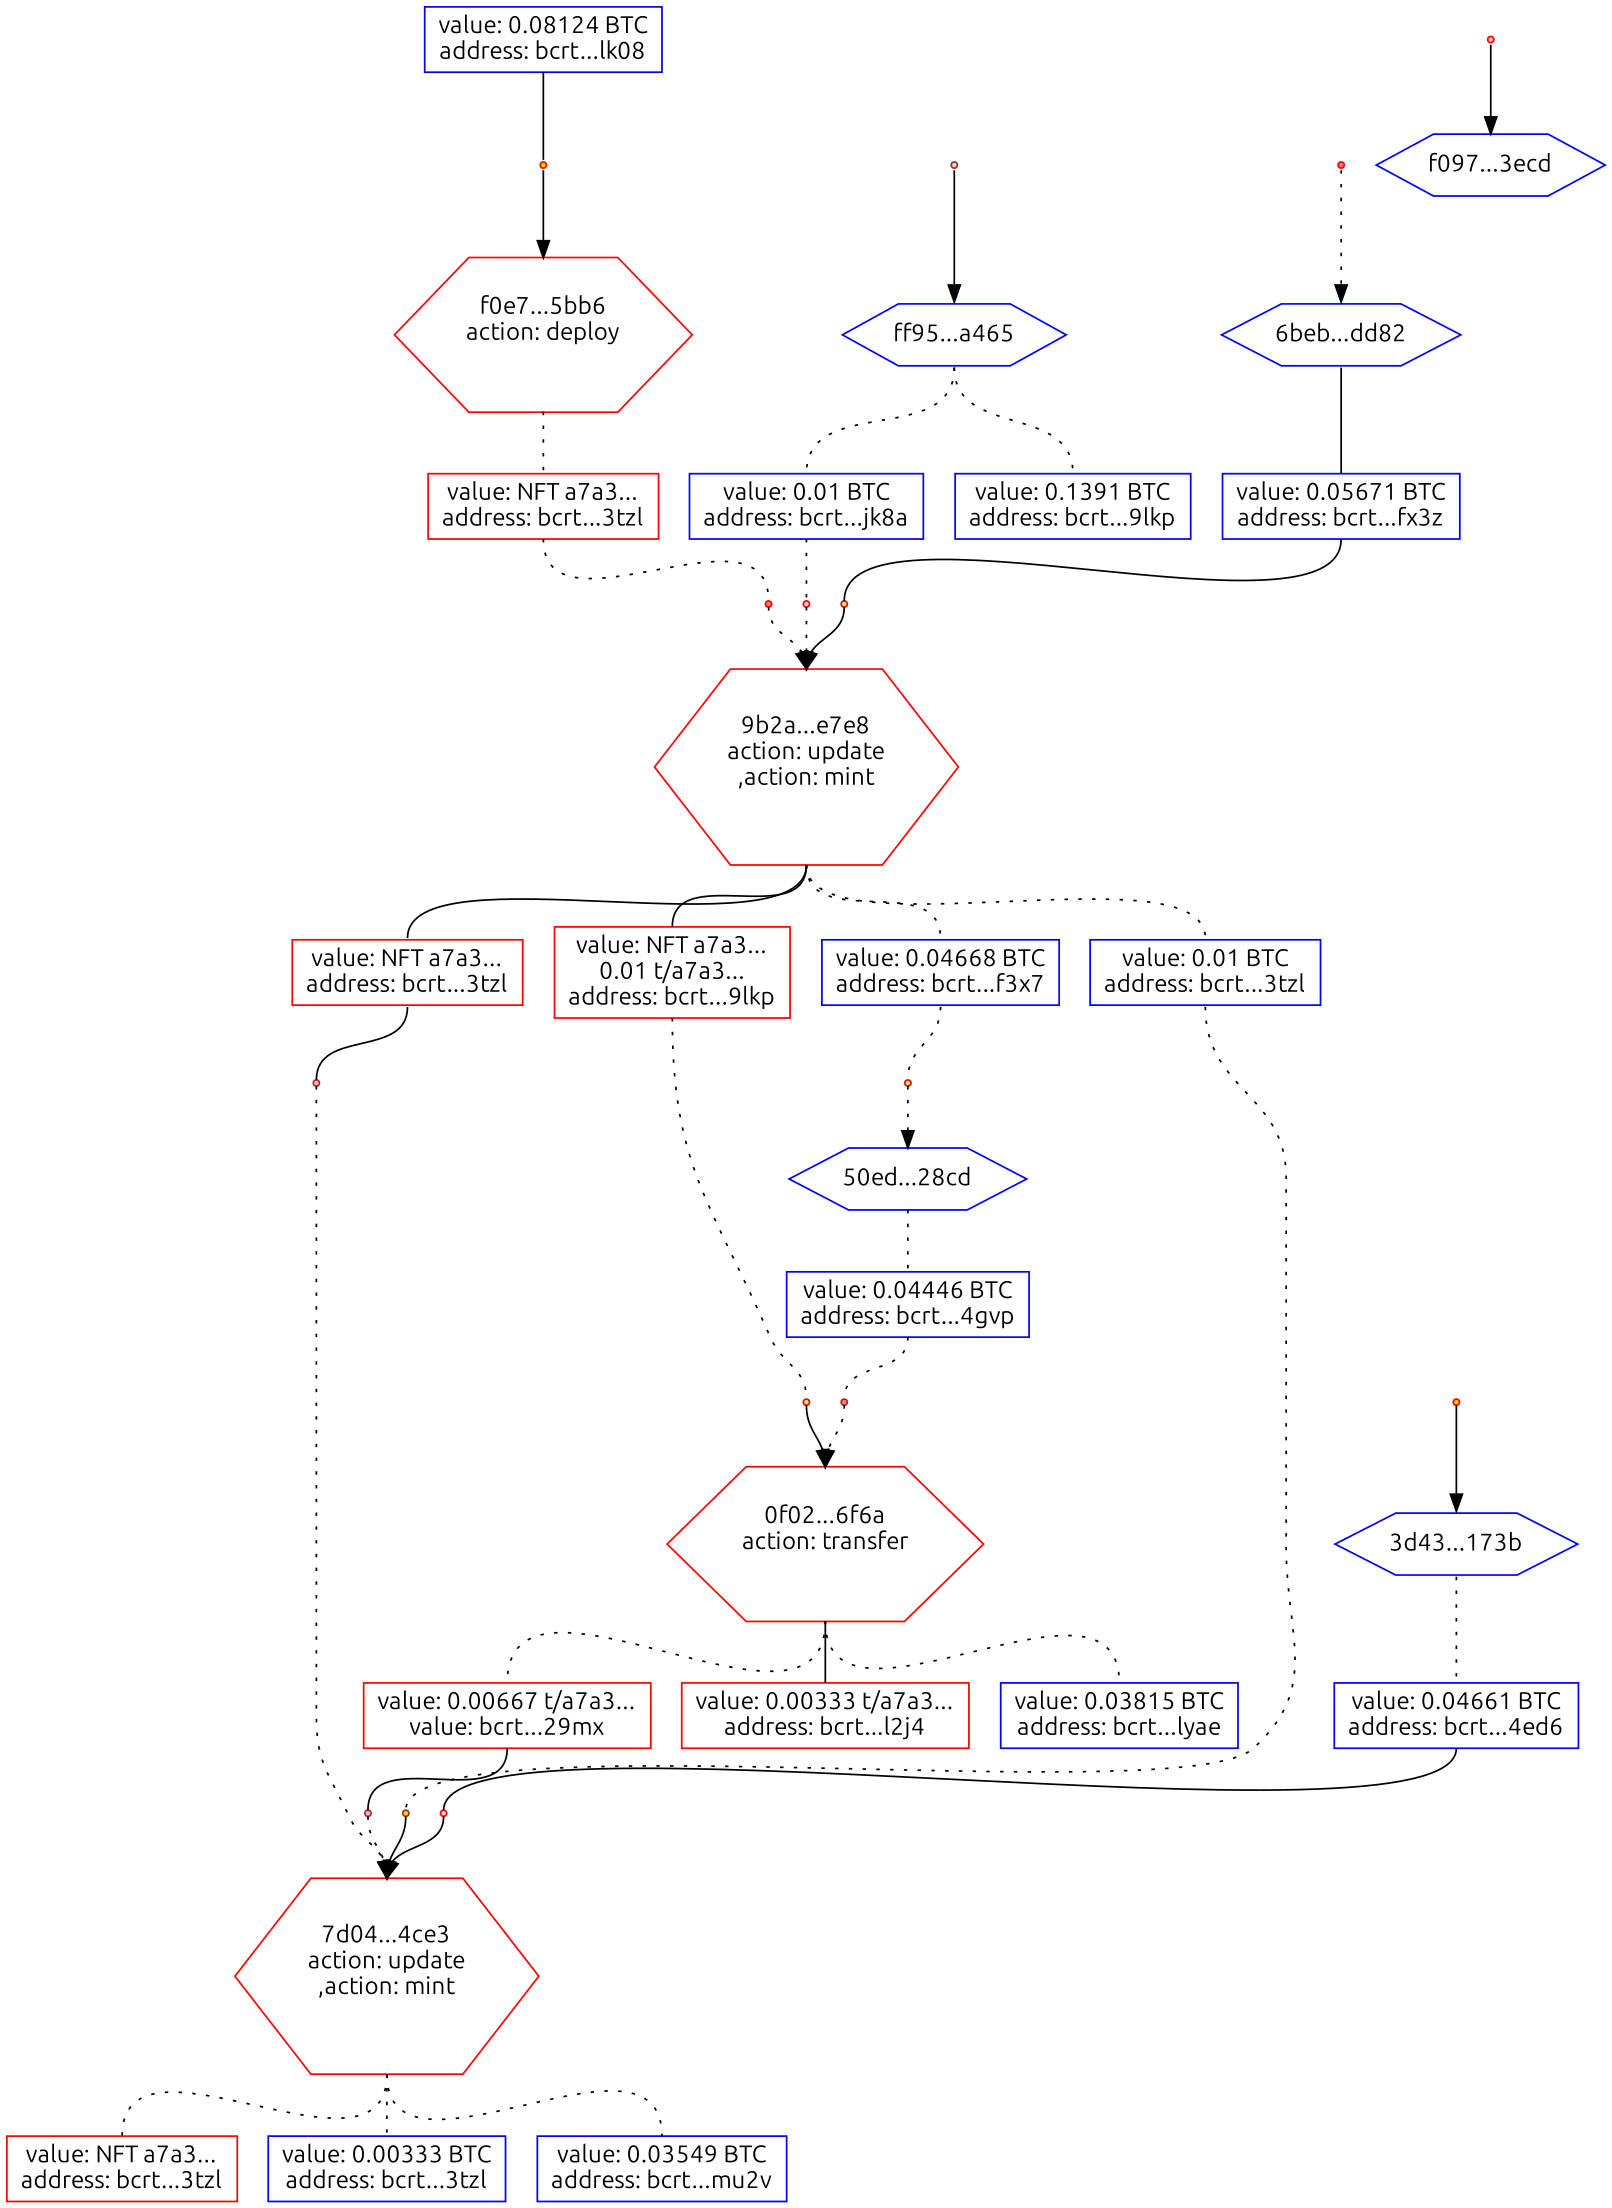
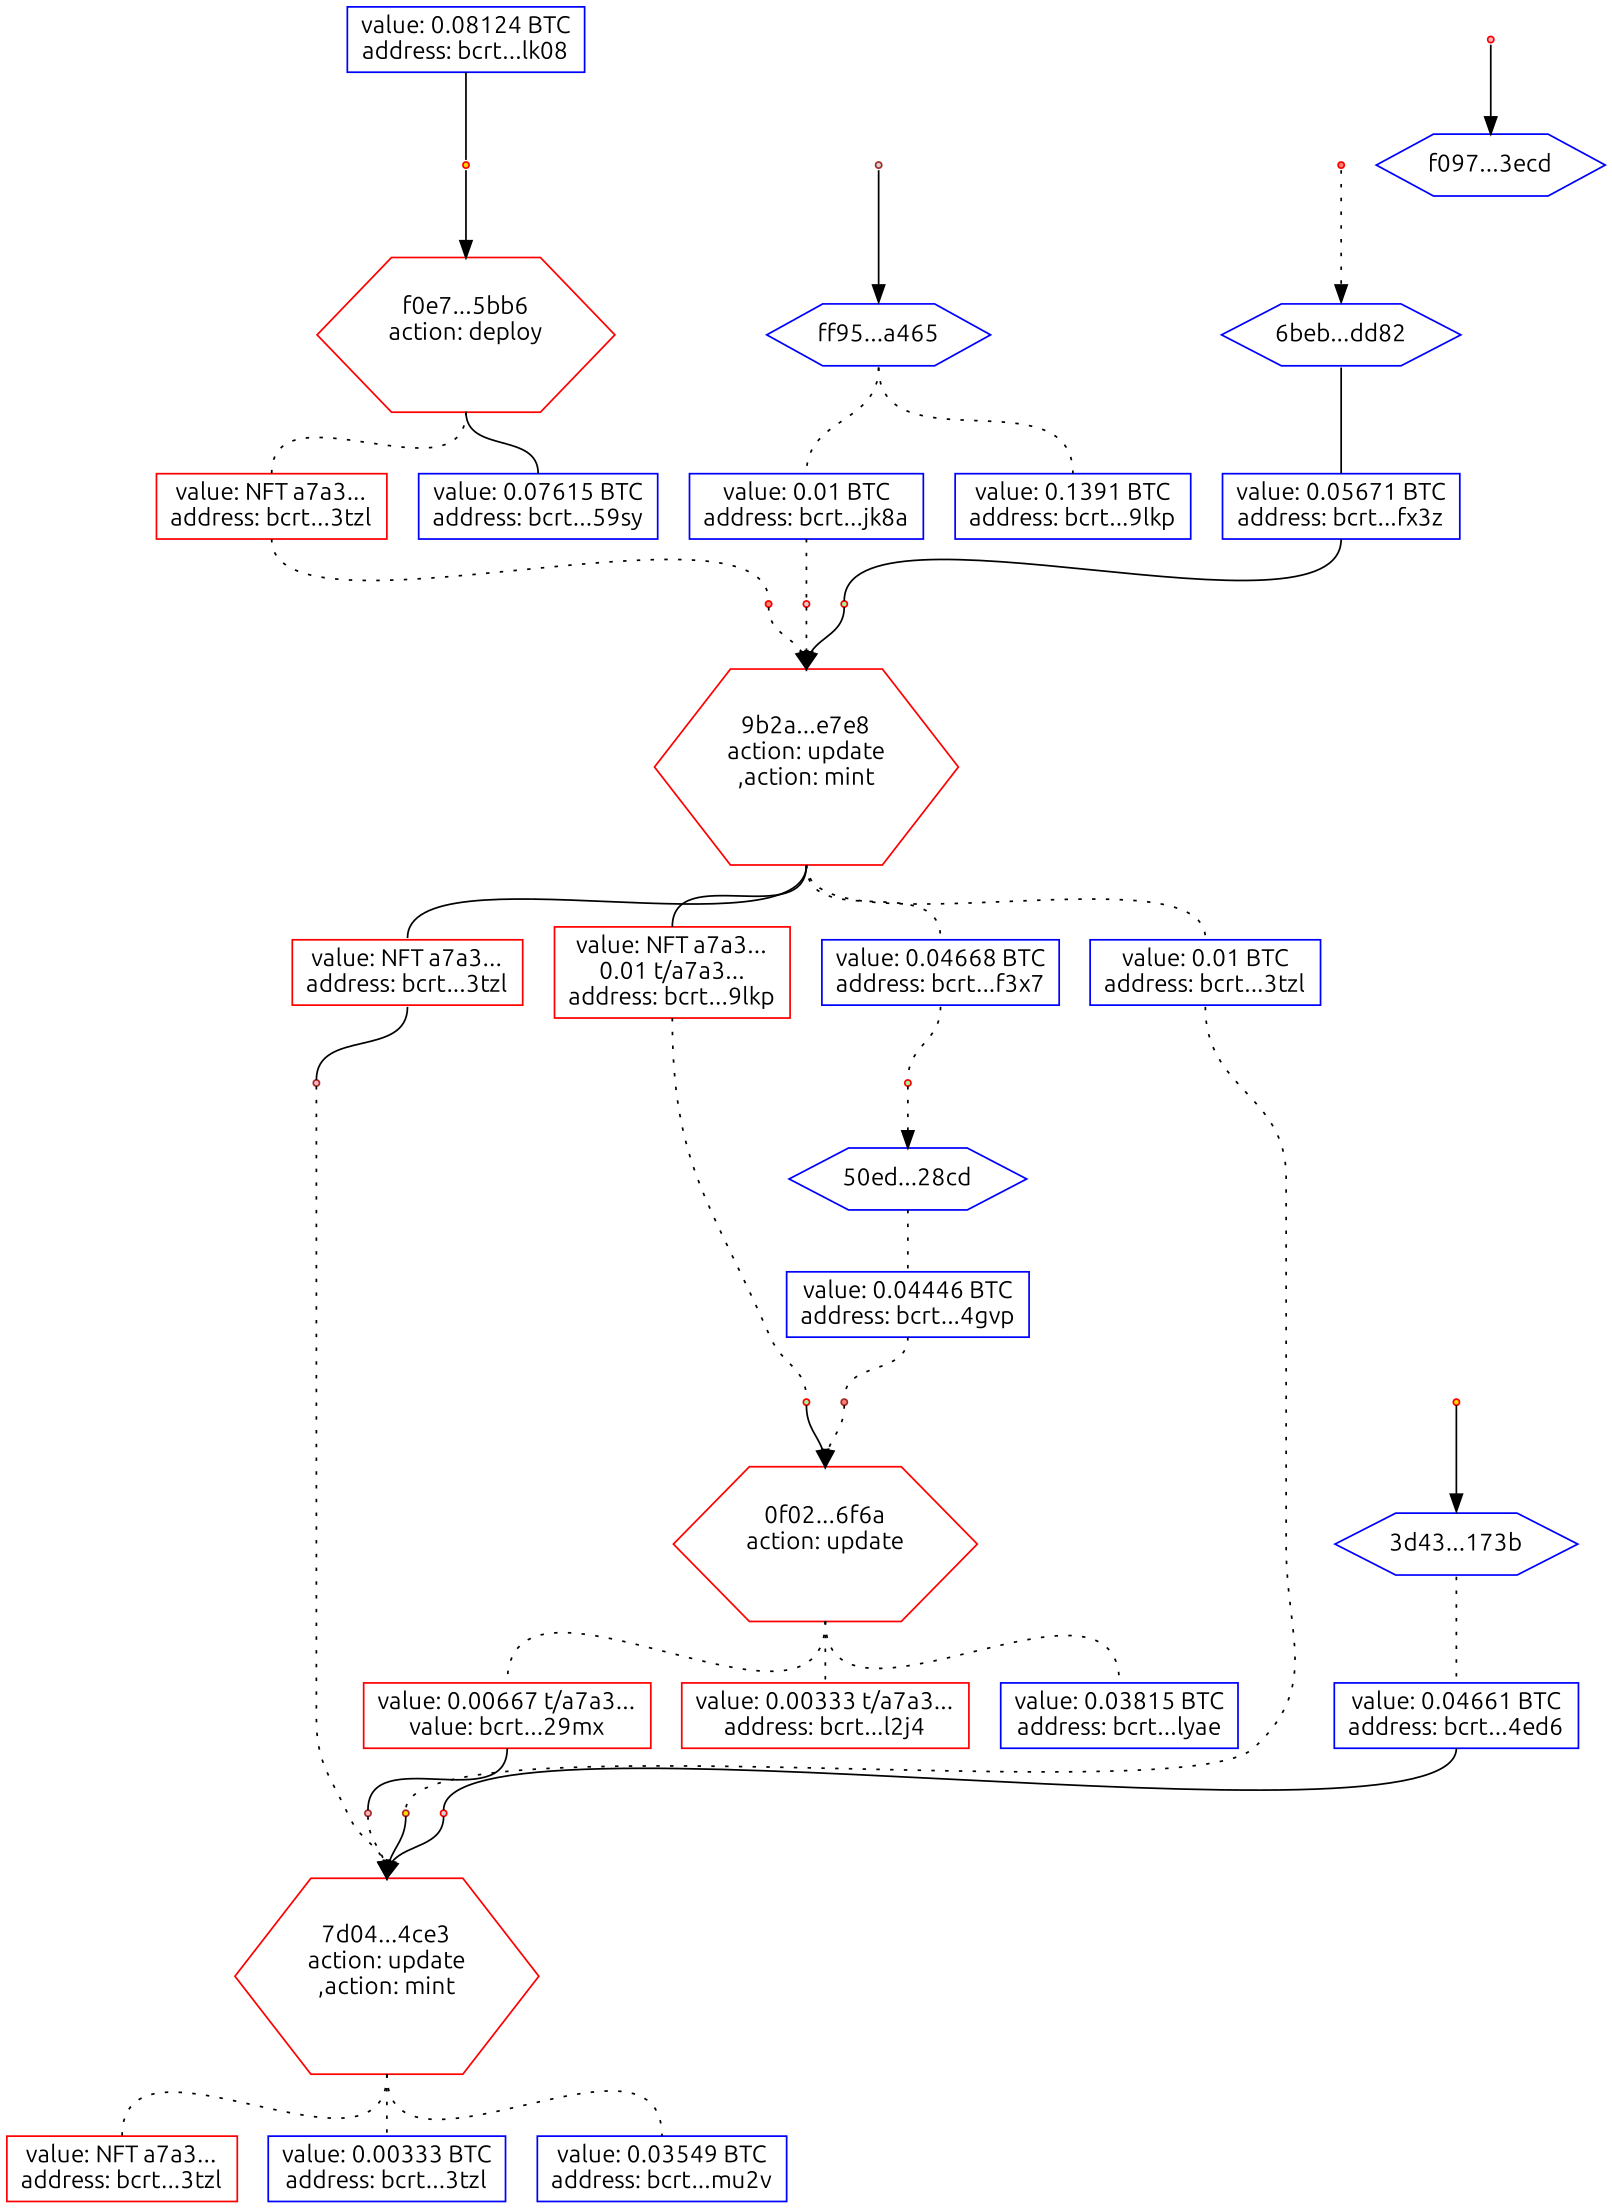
none -> (538, 506)
(825, 1542) -> (825, 1542)
(825, 1652) -> (825, 1652)
